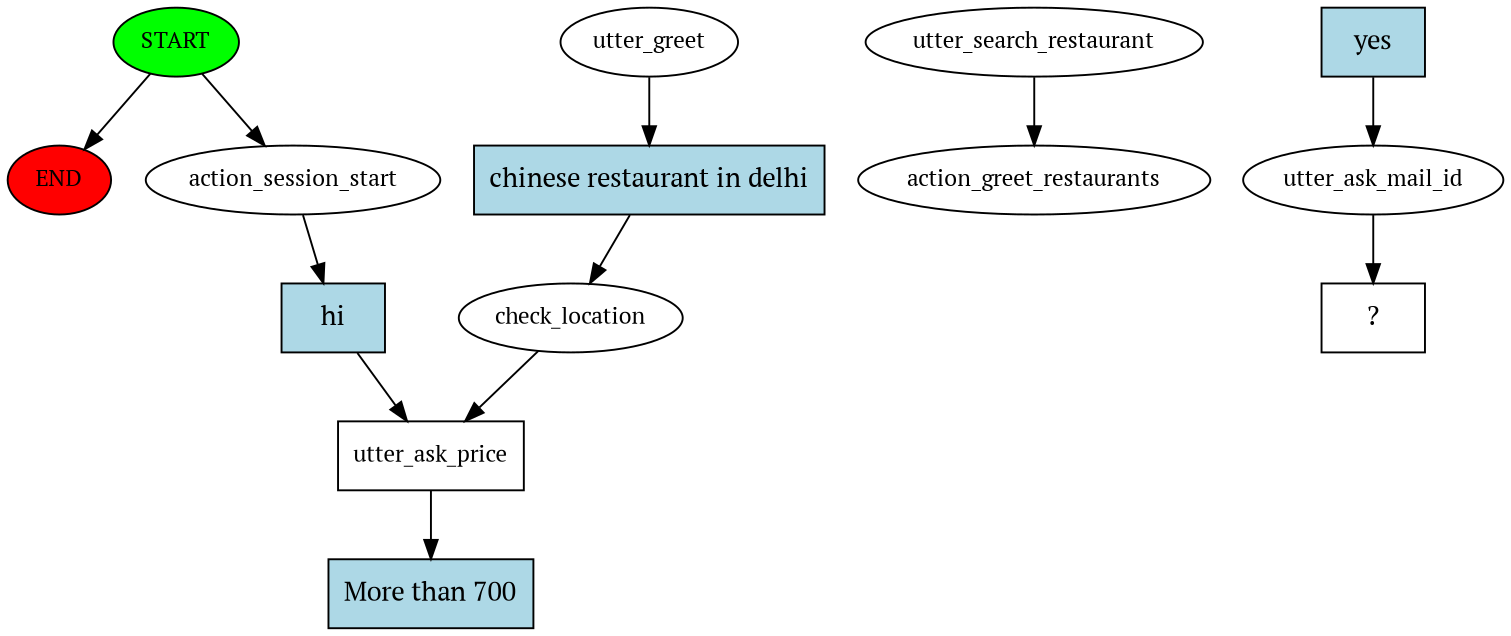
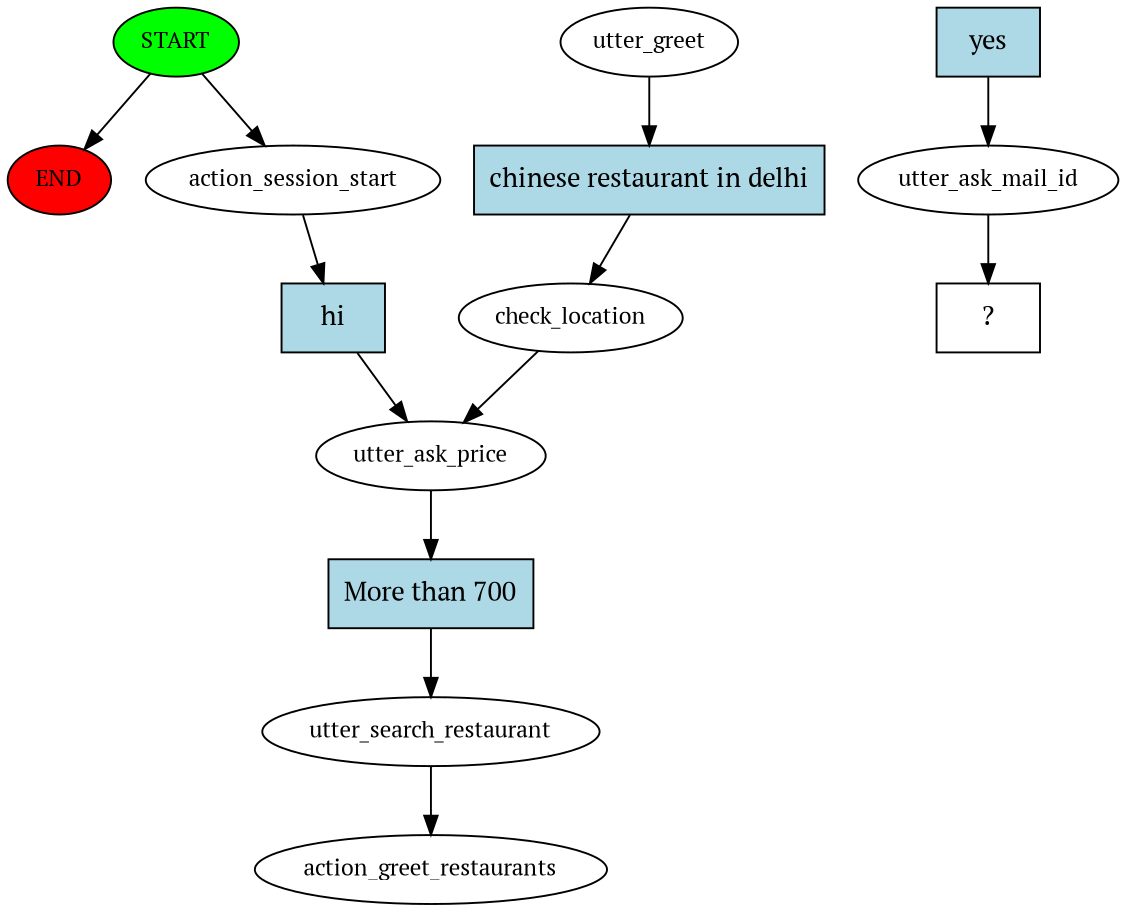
(431, 456) -> (431, 456)
none -> (431, 653)
